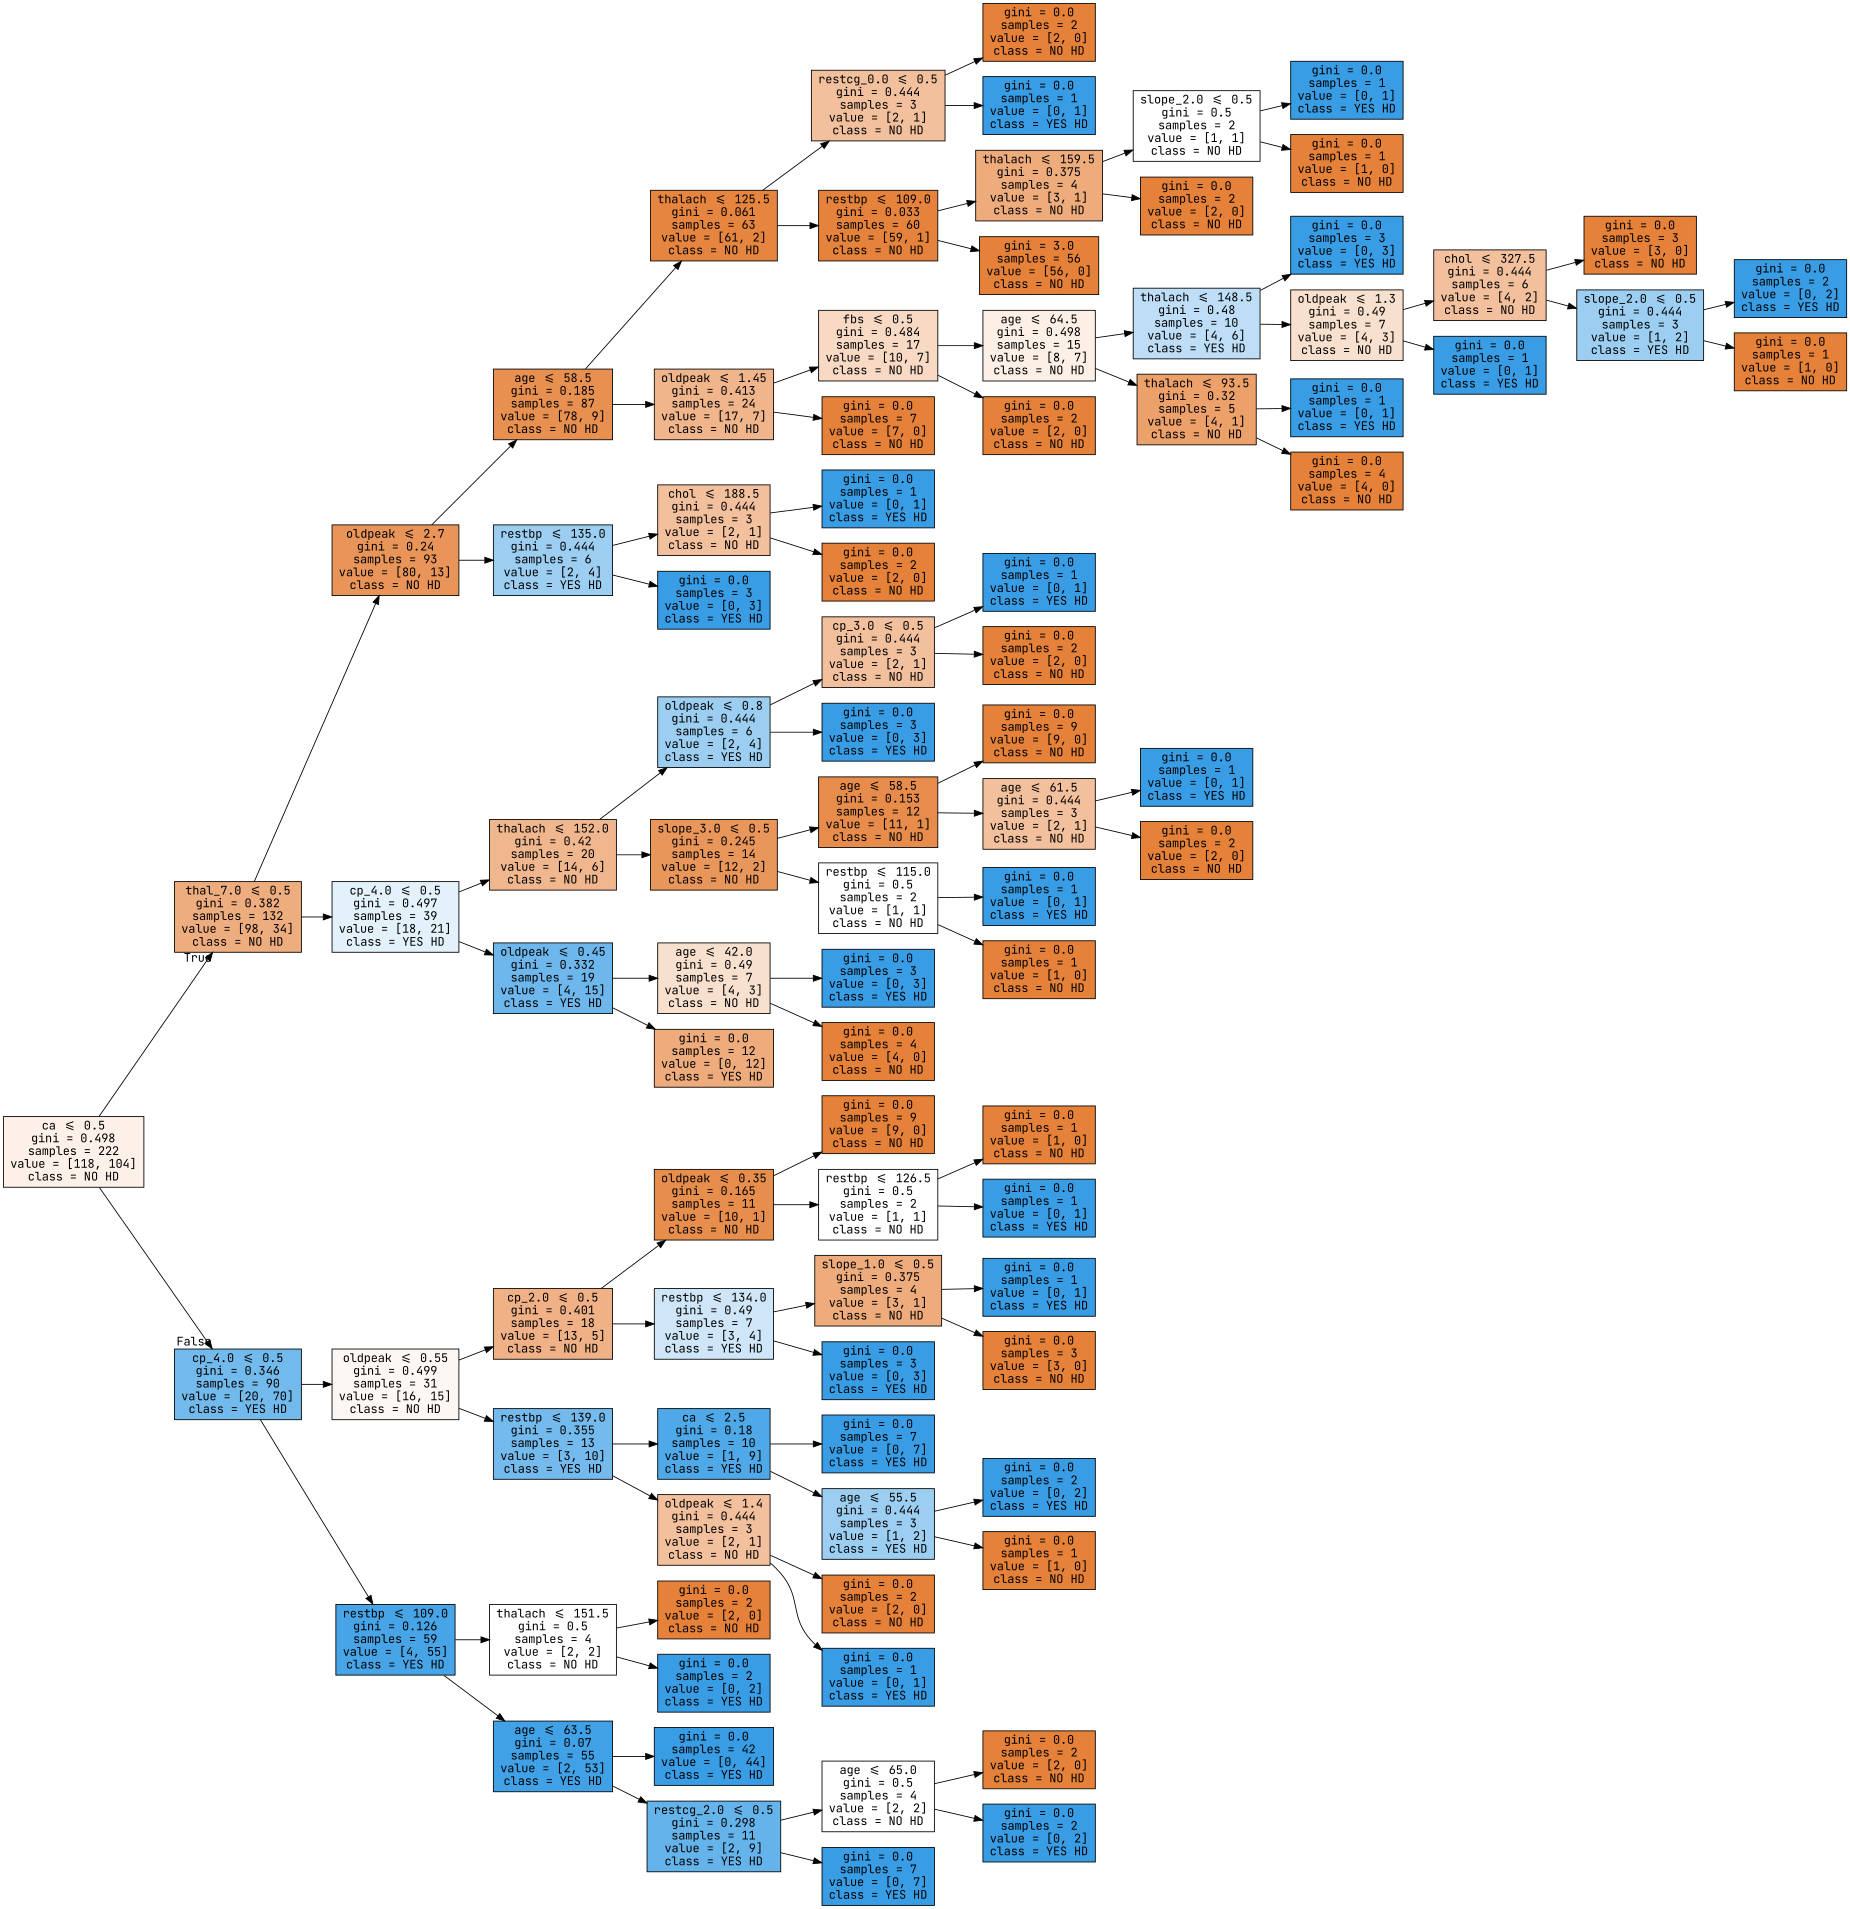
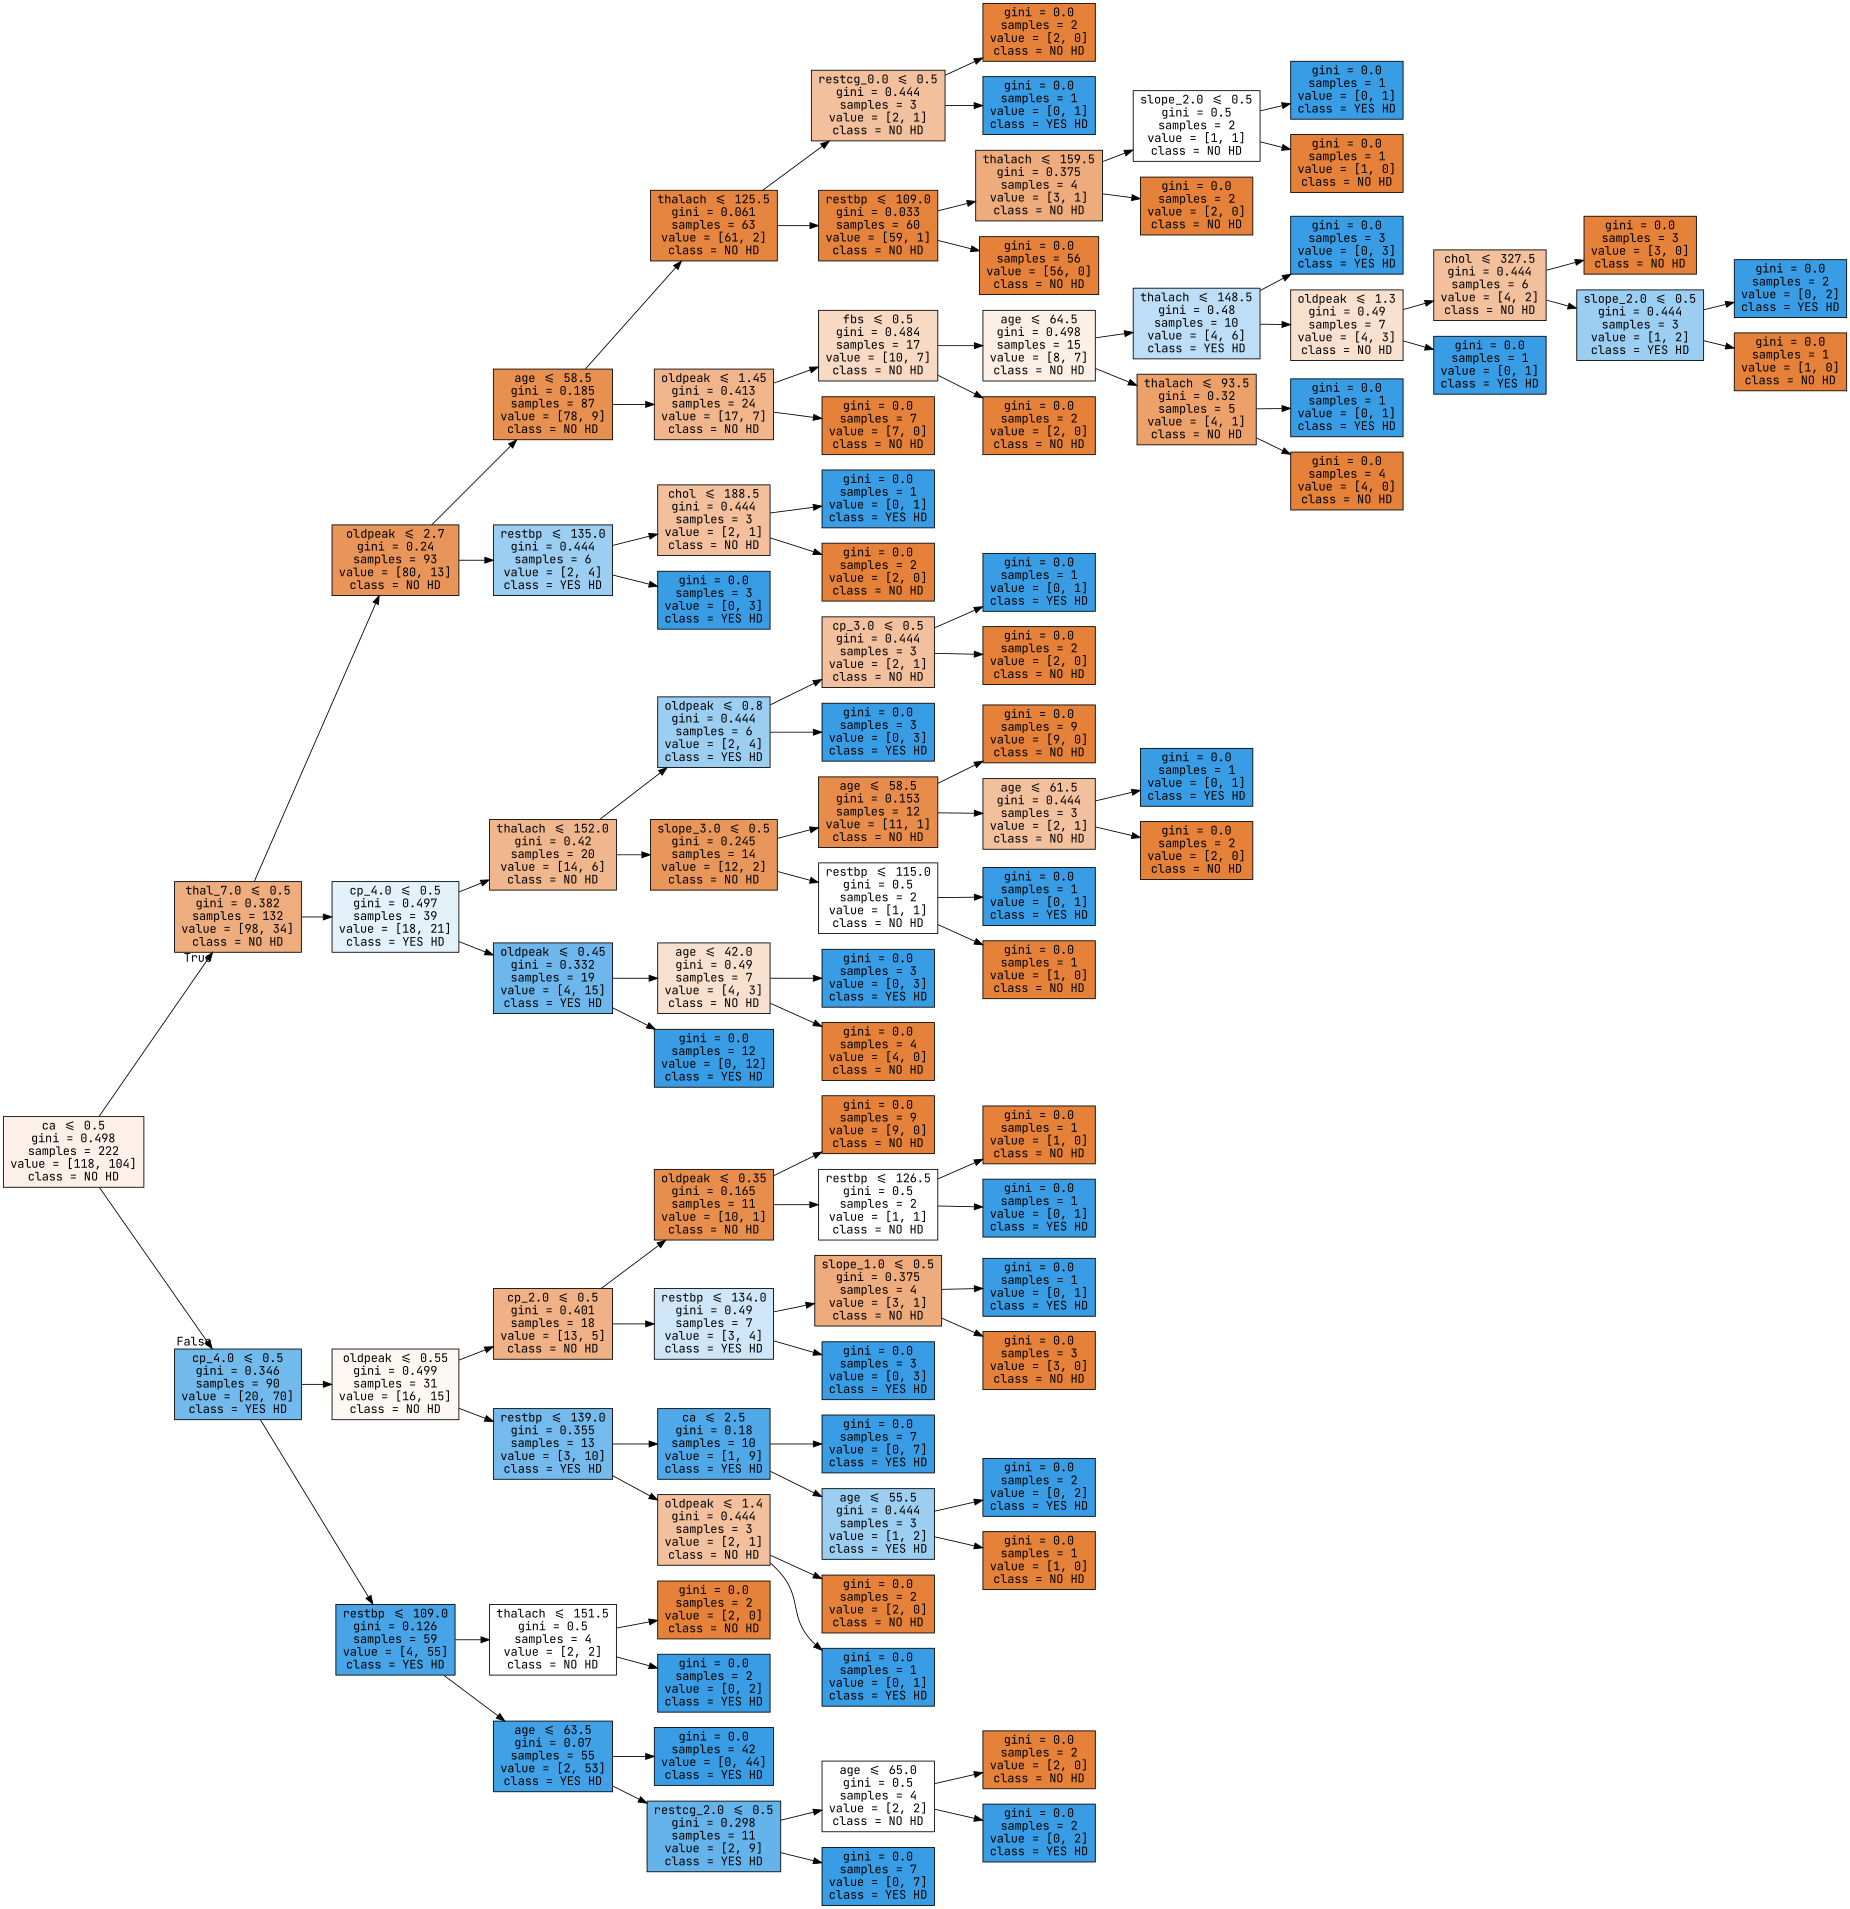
(1039, 266) -> (1039, 266)
(714, 1058) -> (714, 1058)
